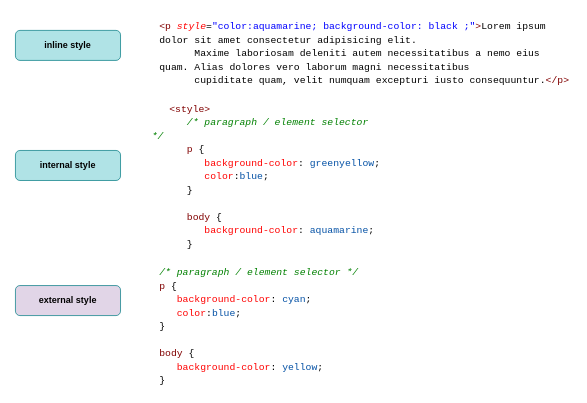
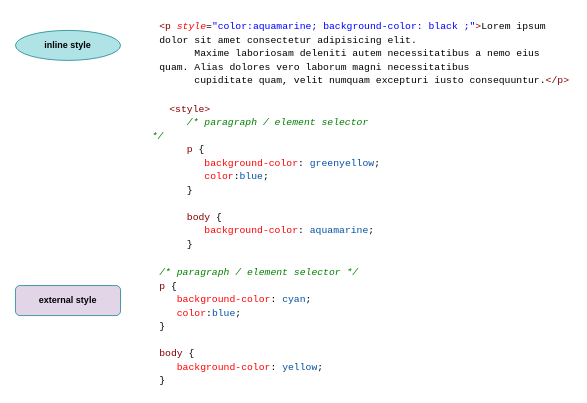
(68, 45) -> (68, 45)
(68, 165) -> none
